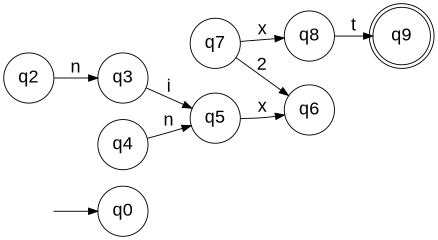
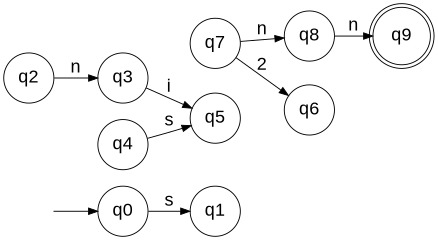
(354, 26) -> (354, 26)
(262, 30) -> (262, 30)
(258, 118) -> none
(169, 121) -> (169, 121)
none -> (215, 211)
